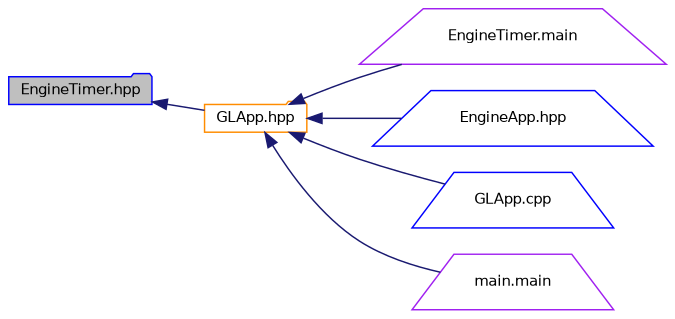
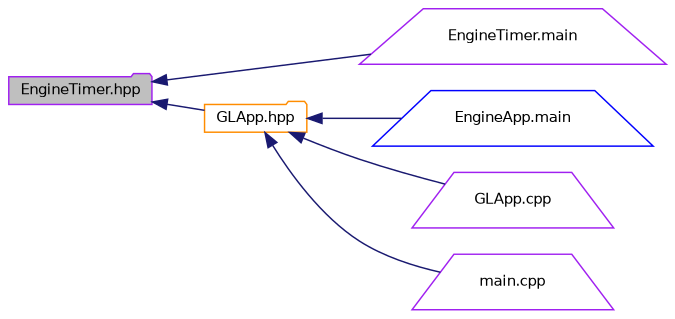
(352, 80) -> (269, 67)
(80, 91) -> (80, 91)
(513, 118) -> (513, 118)
(513, 200) -> (513, 200)
(513, 282) -> (513, 282)
